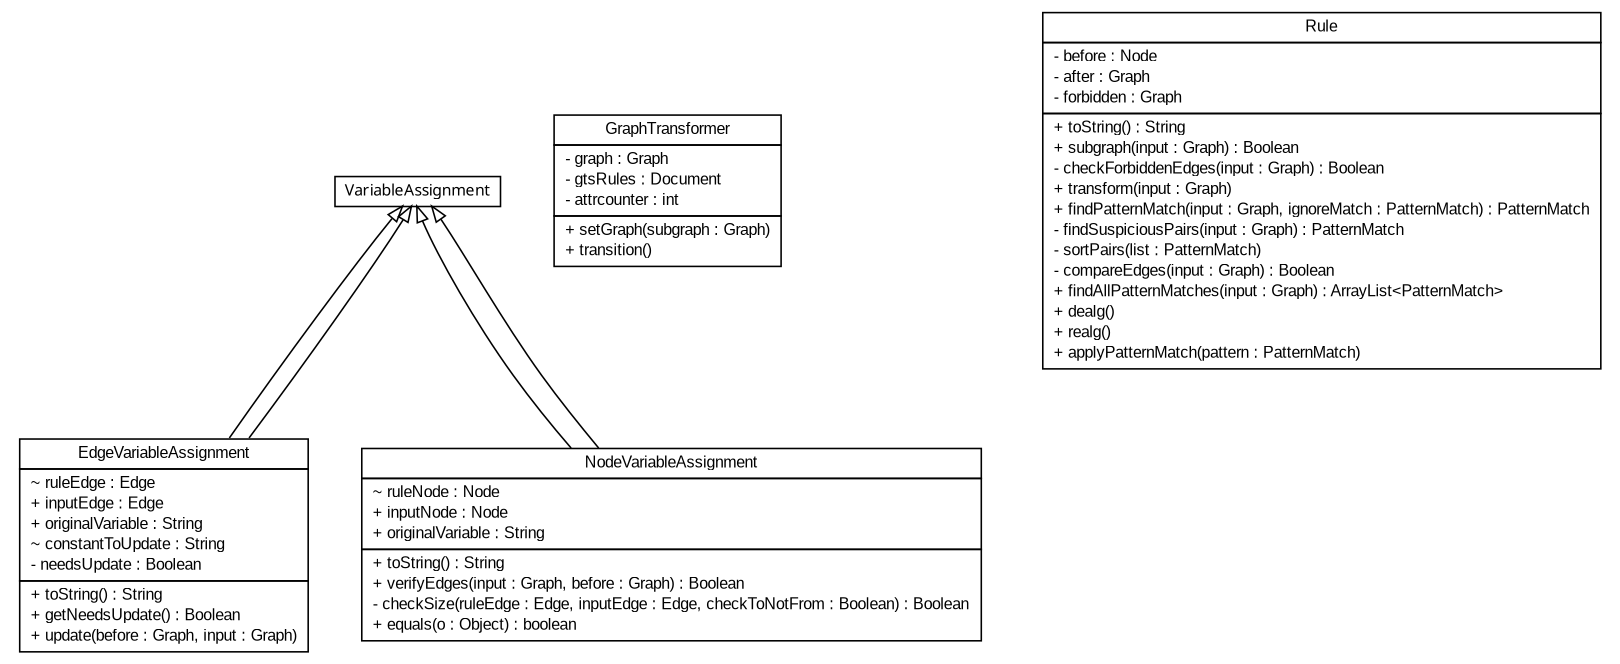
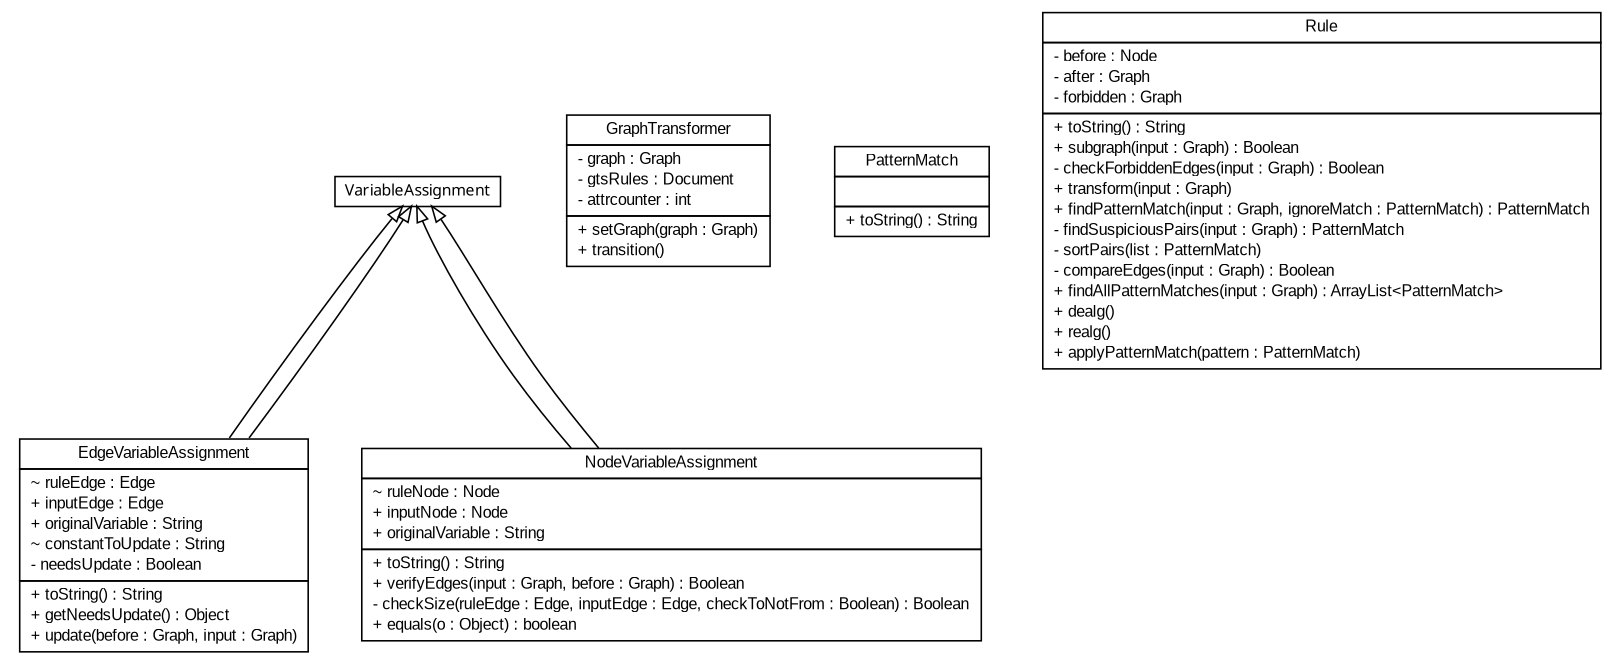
none -> (912, 191)
(668, 230) -> (668, 230)
(136, 616) -> (131, 616)
